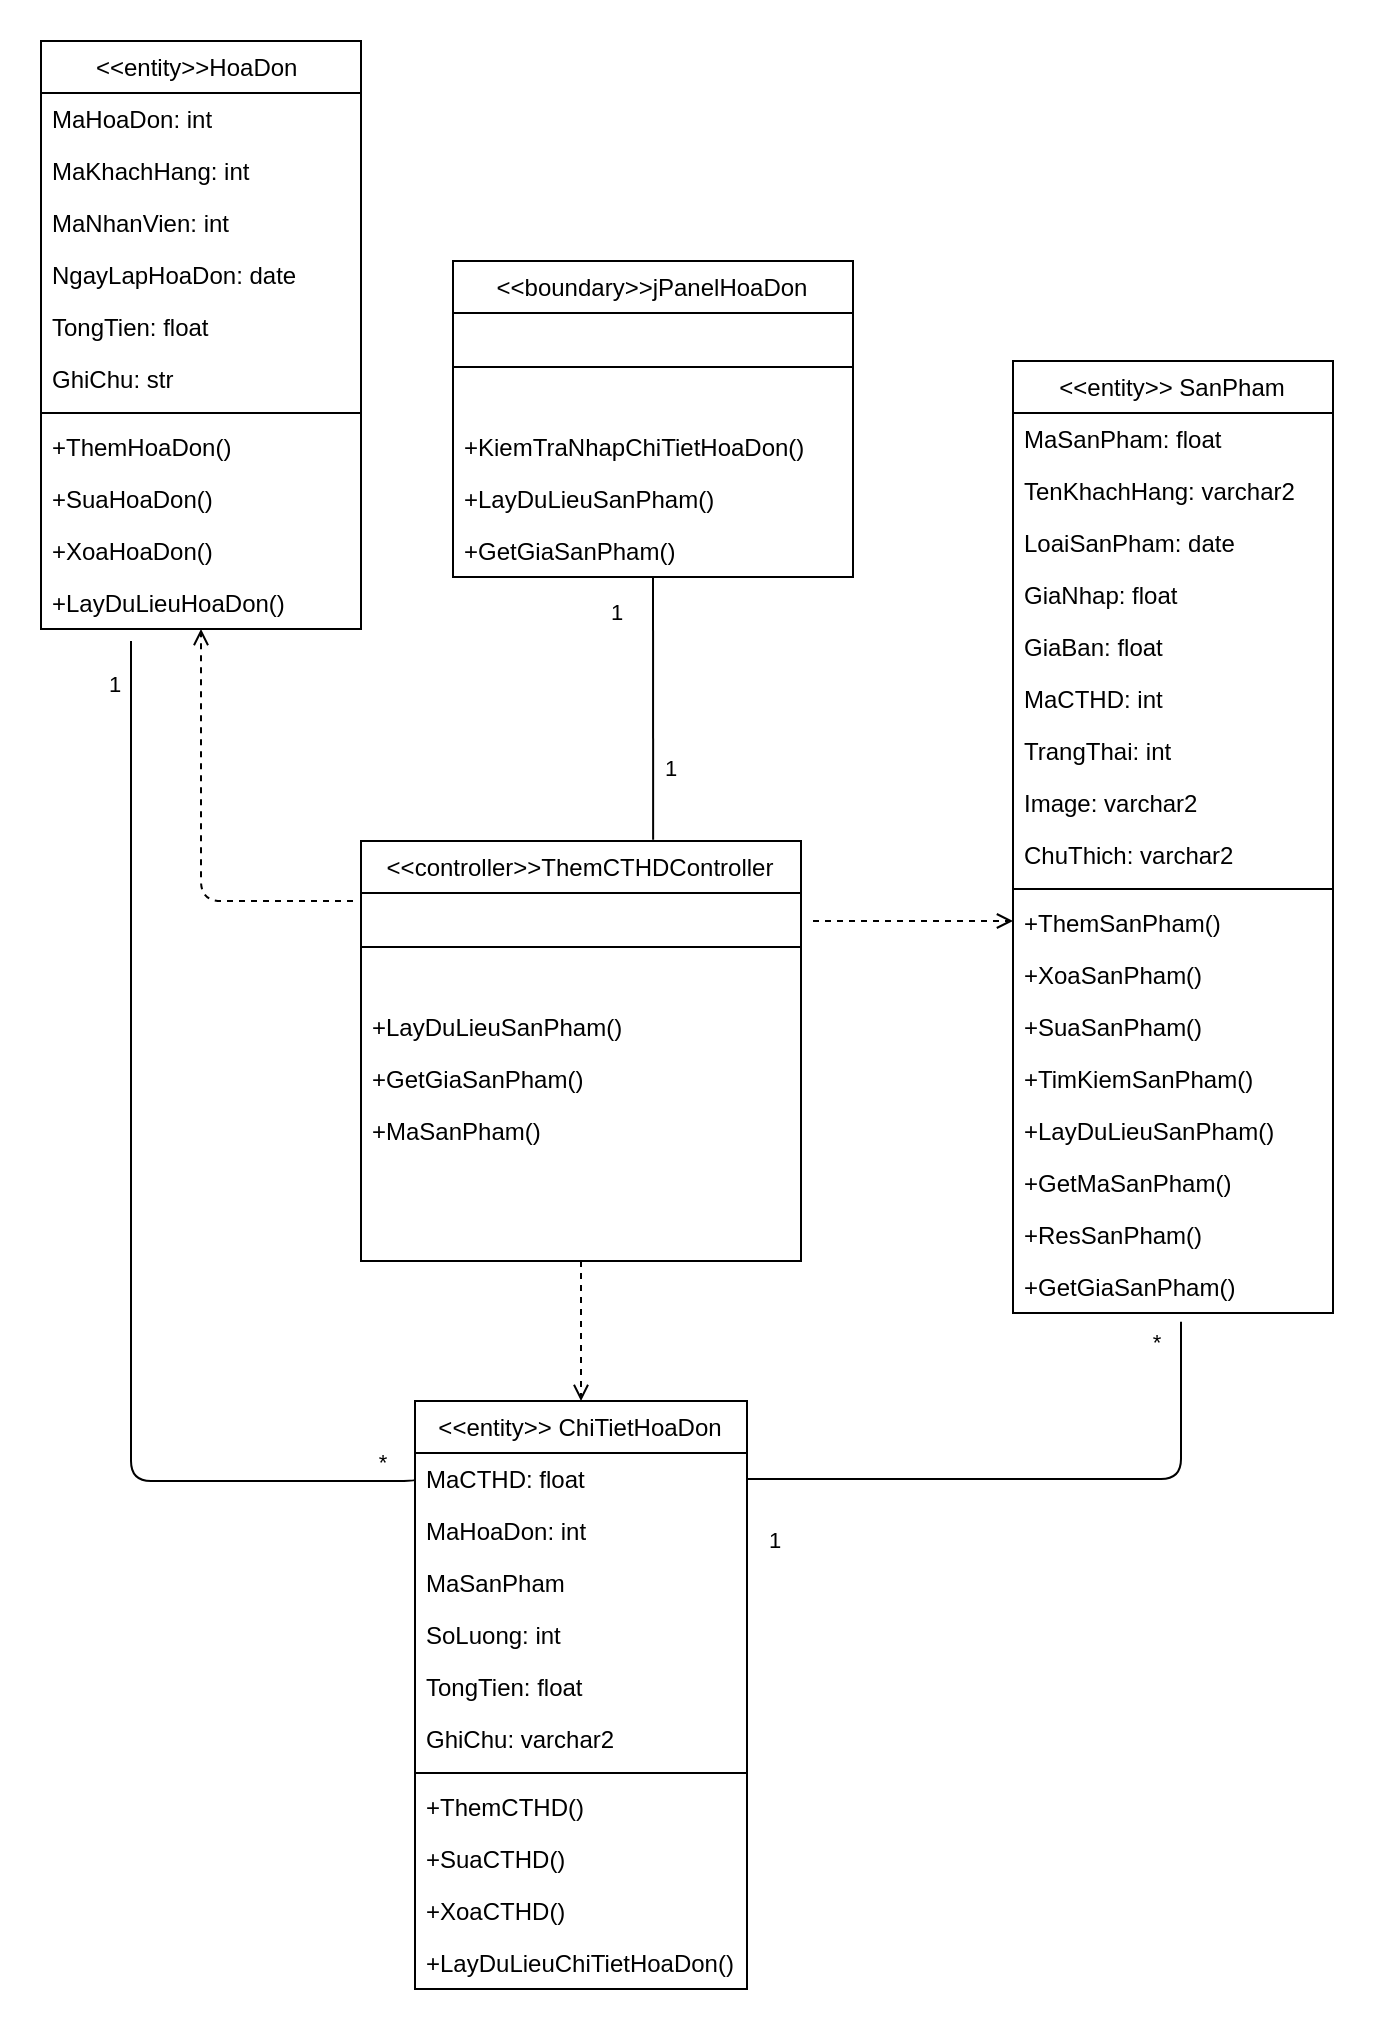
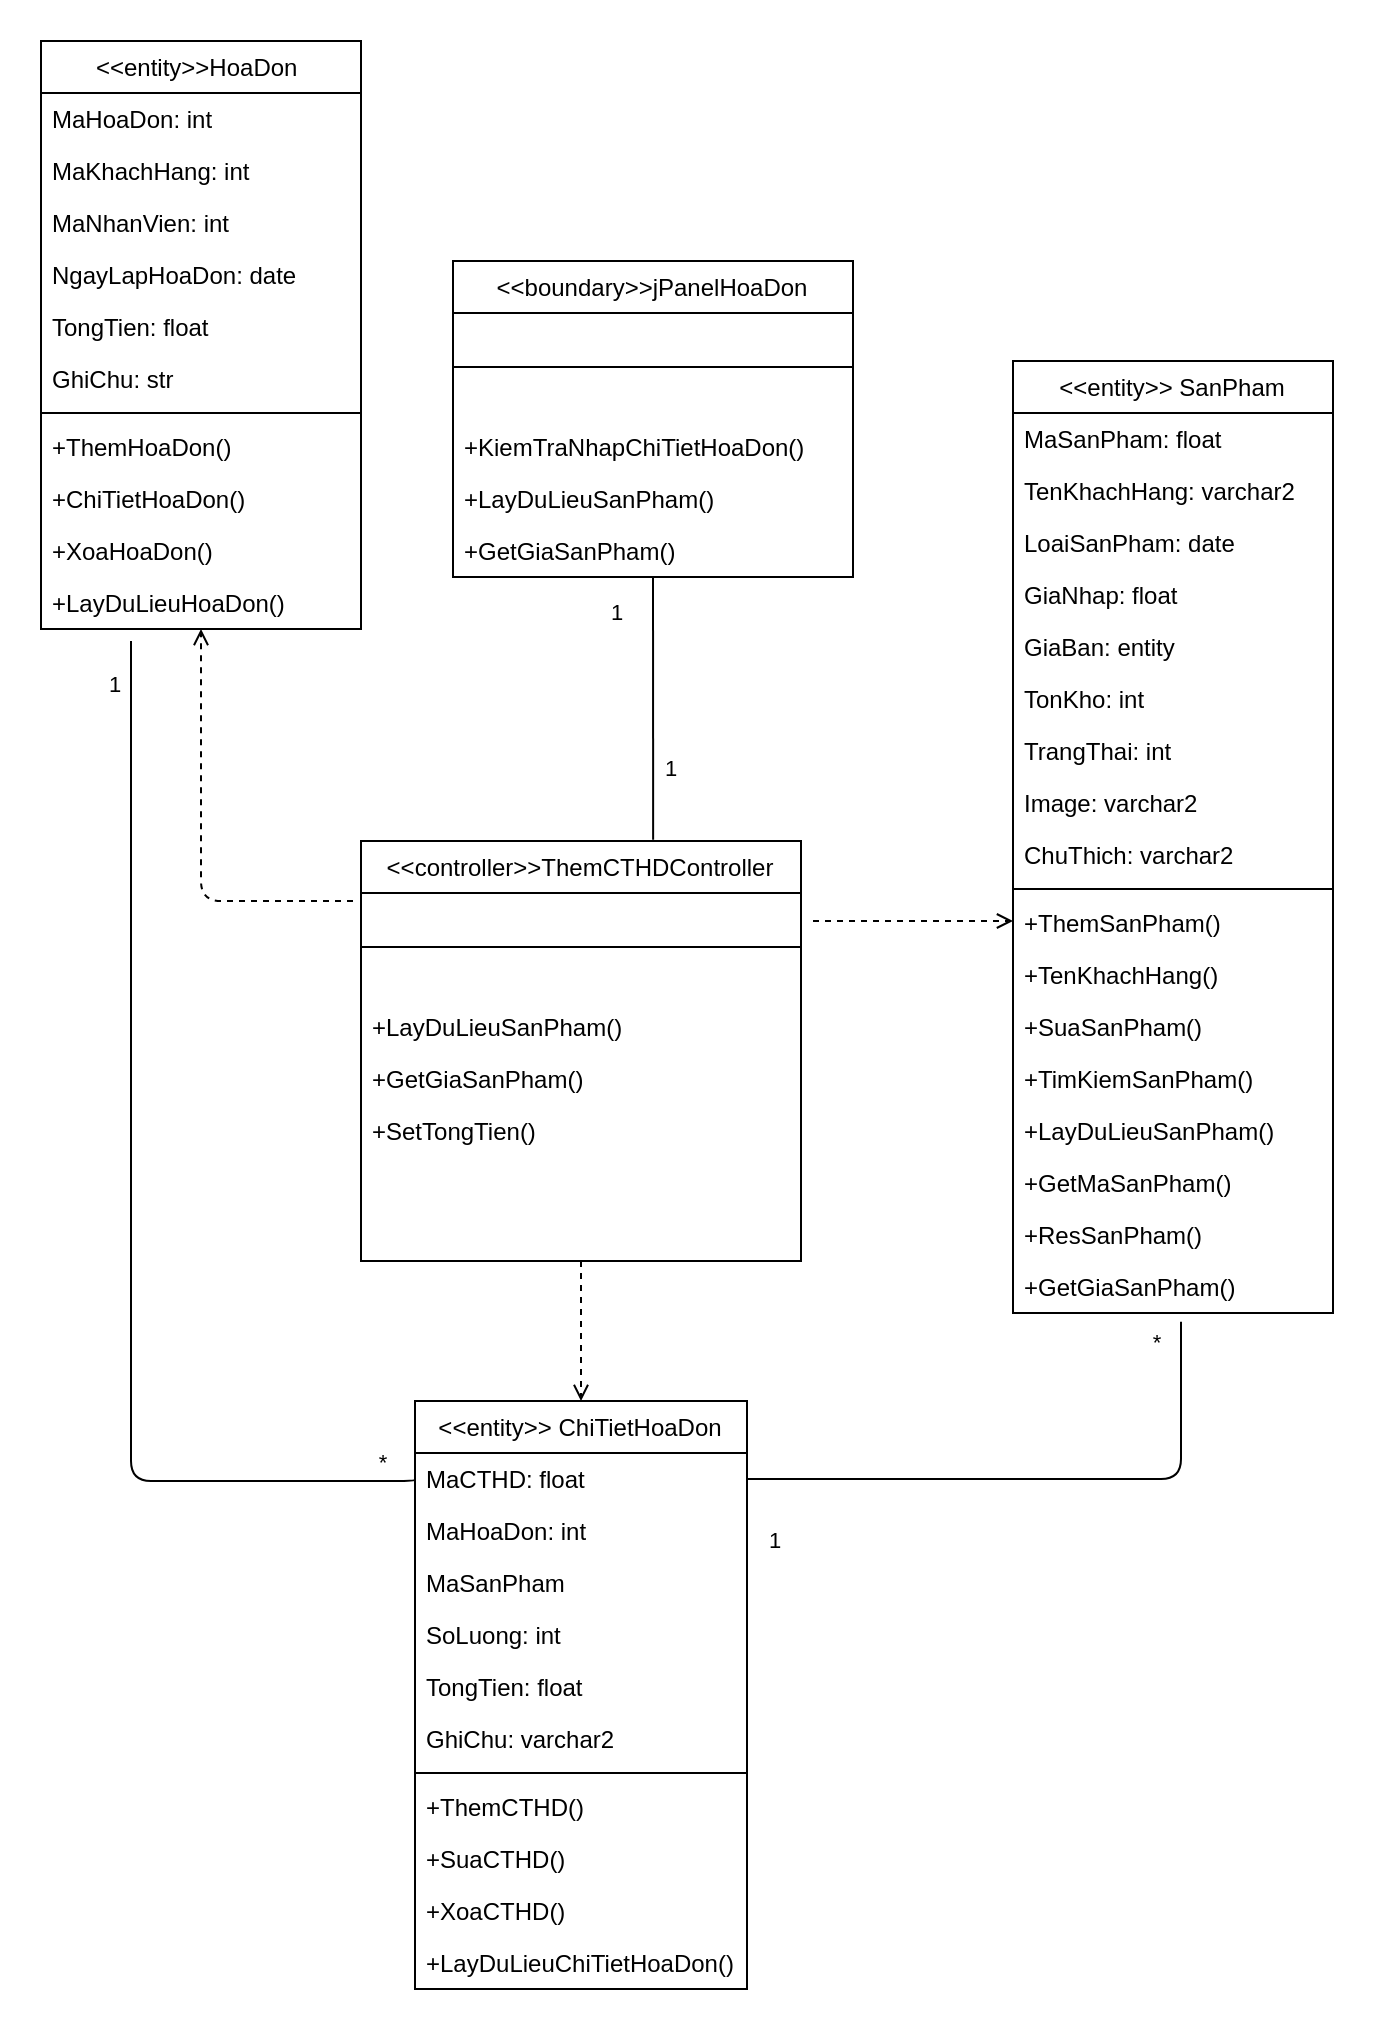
(133, 500) -> (153, 500)
(1099, 648) -> (1106, 648)
(1089, 700) -> (1089, 700)
(1111, 976) -> (1125, 976)
(453, 1132) -> (463, 1132)
